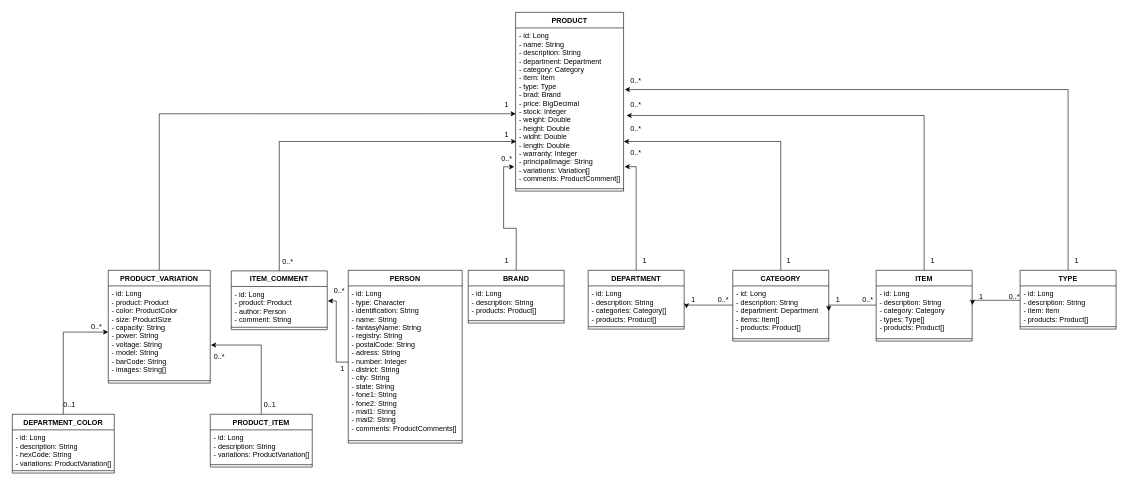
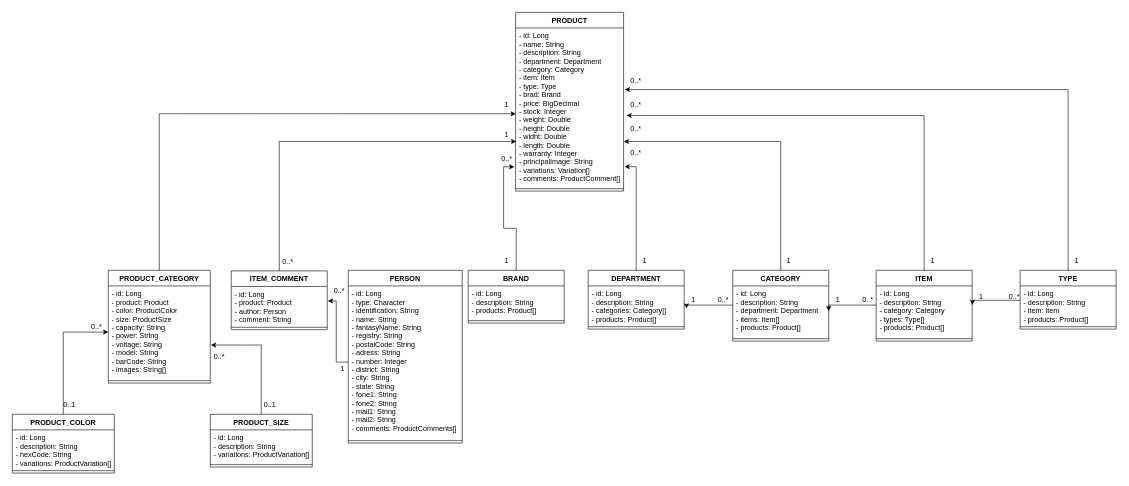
(159, 278) -> (159, 278)
(63, 422) -> (63, 422)
(261, 422) -> (261, 422)
